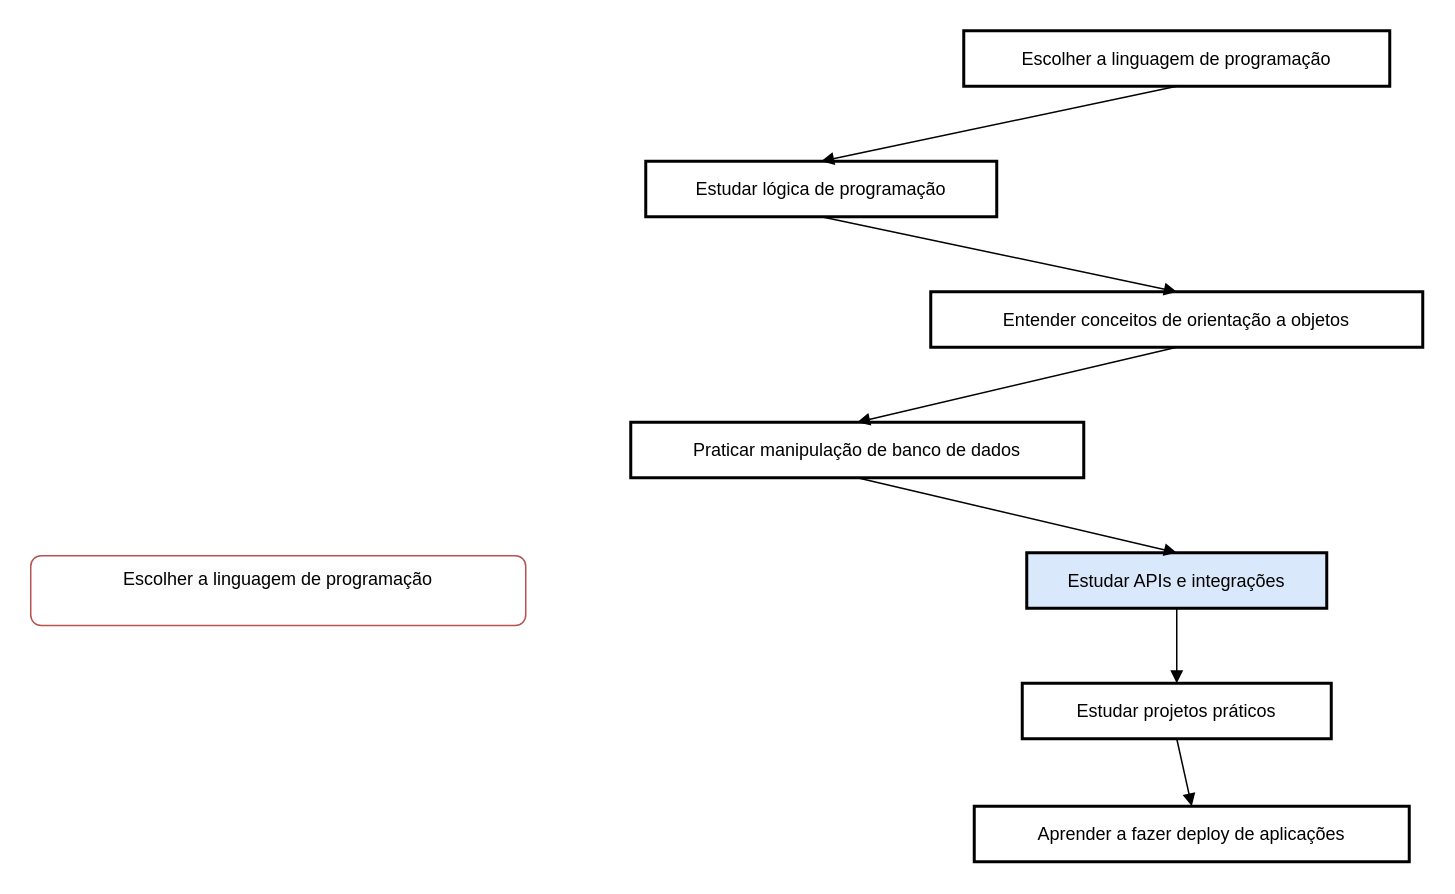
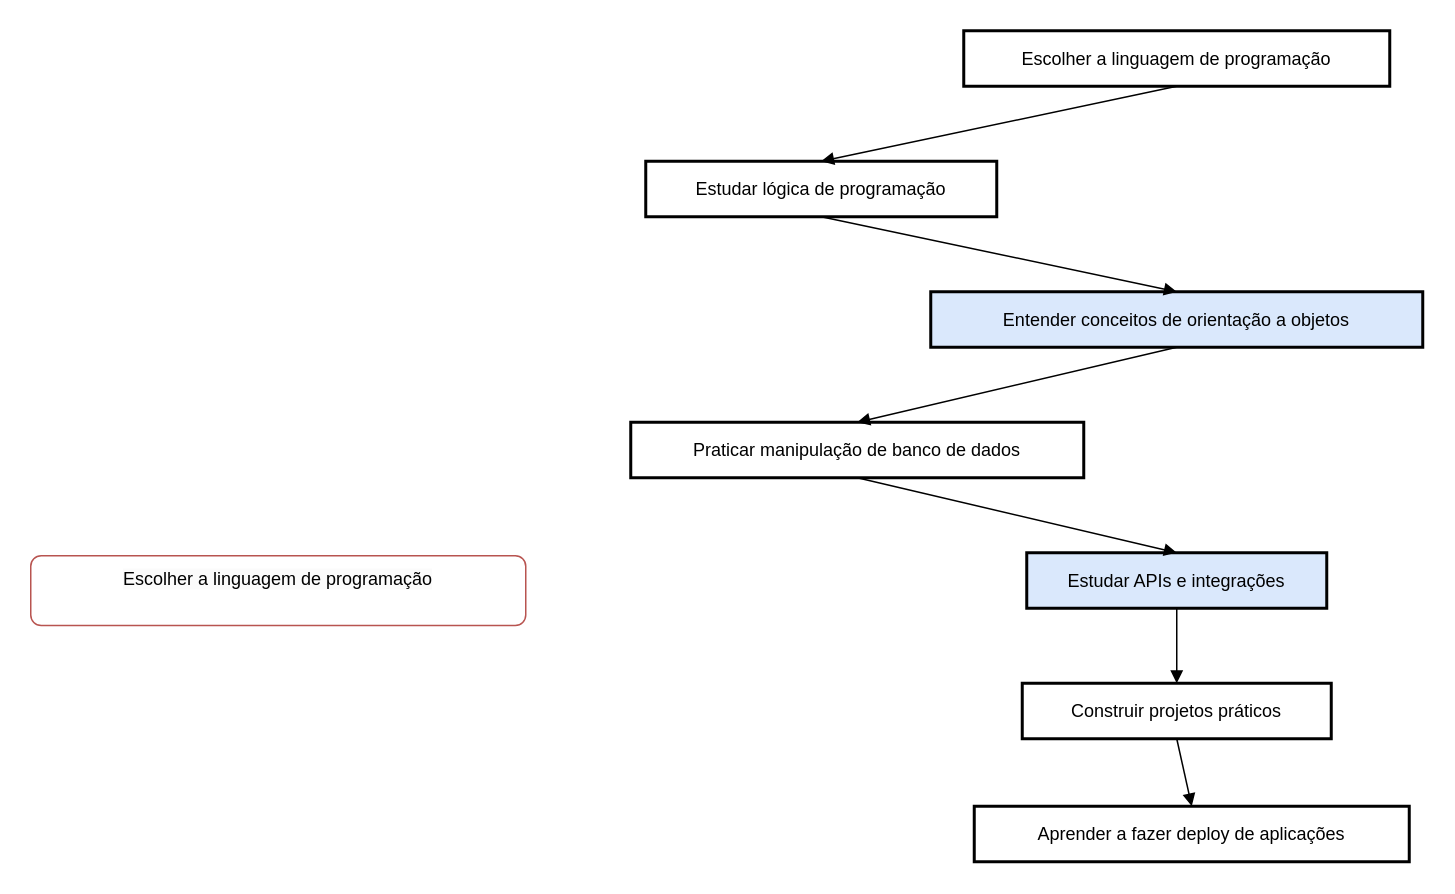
(1177, 320) -> (1177, 320)
(1177, 712) -> (1177, 712)
